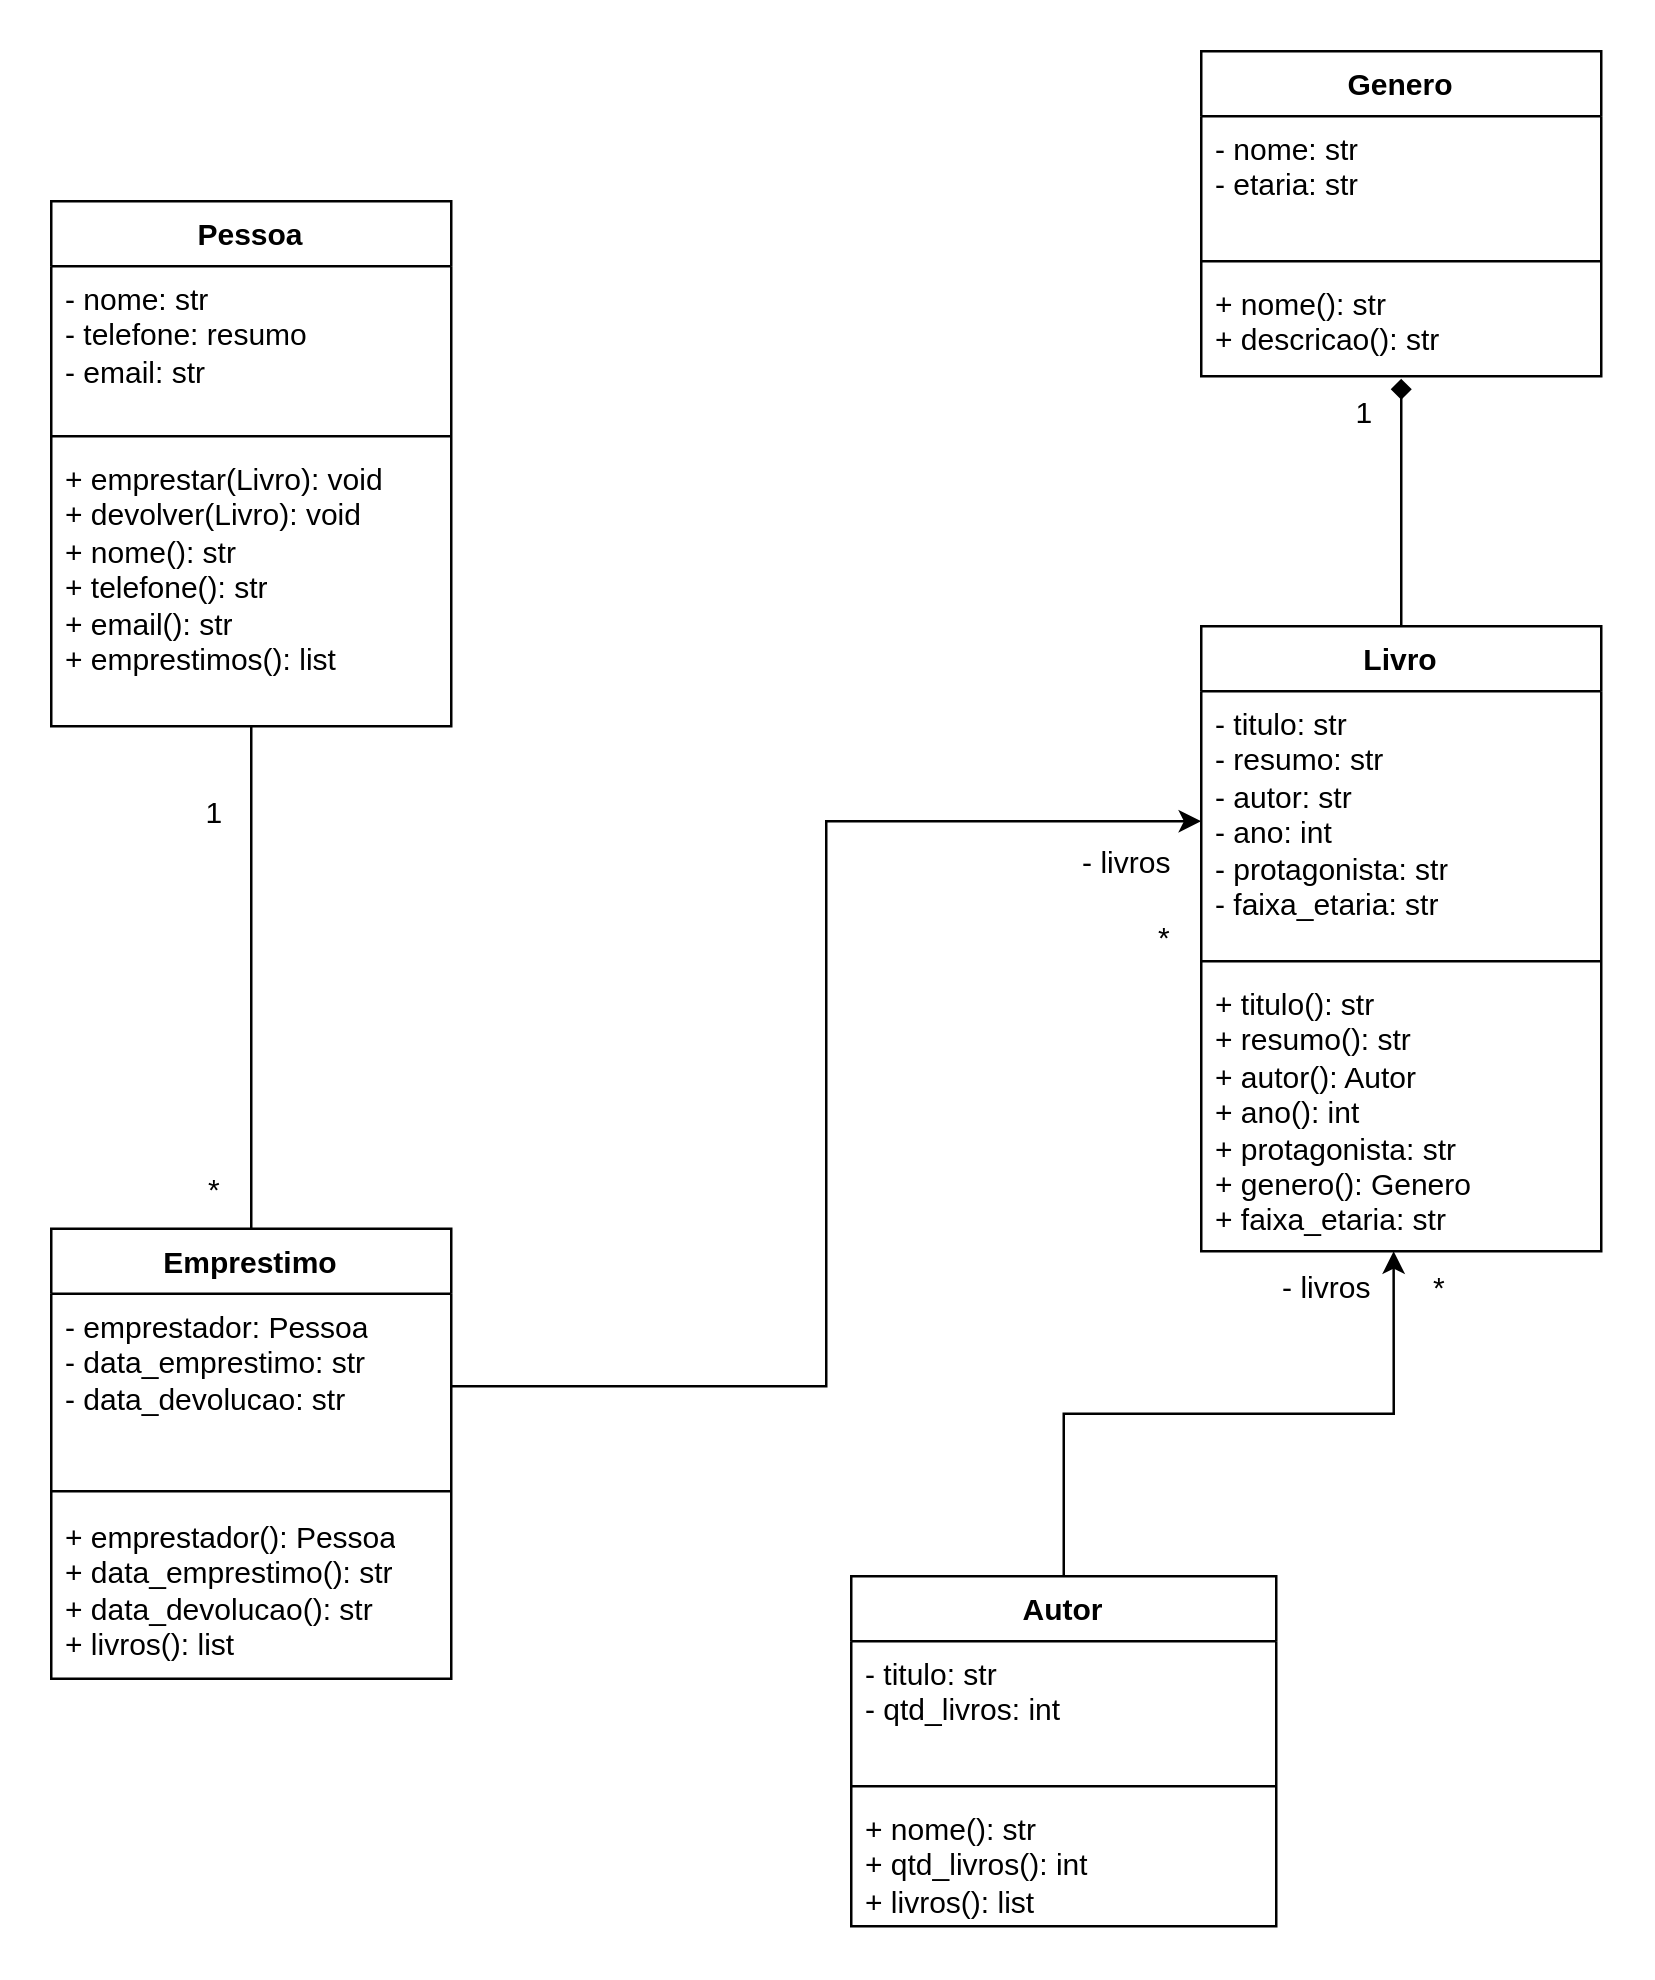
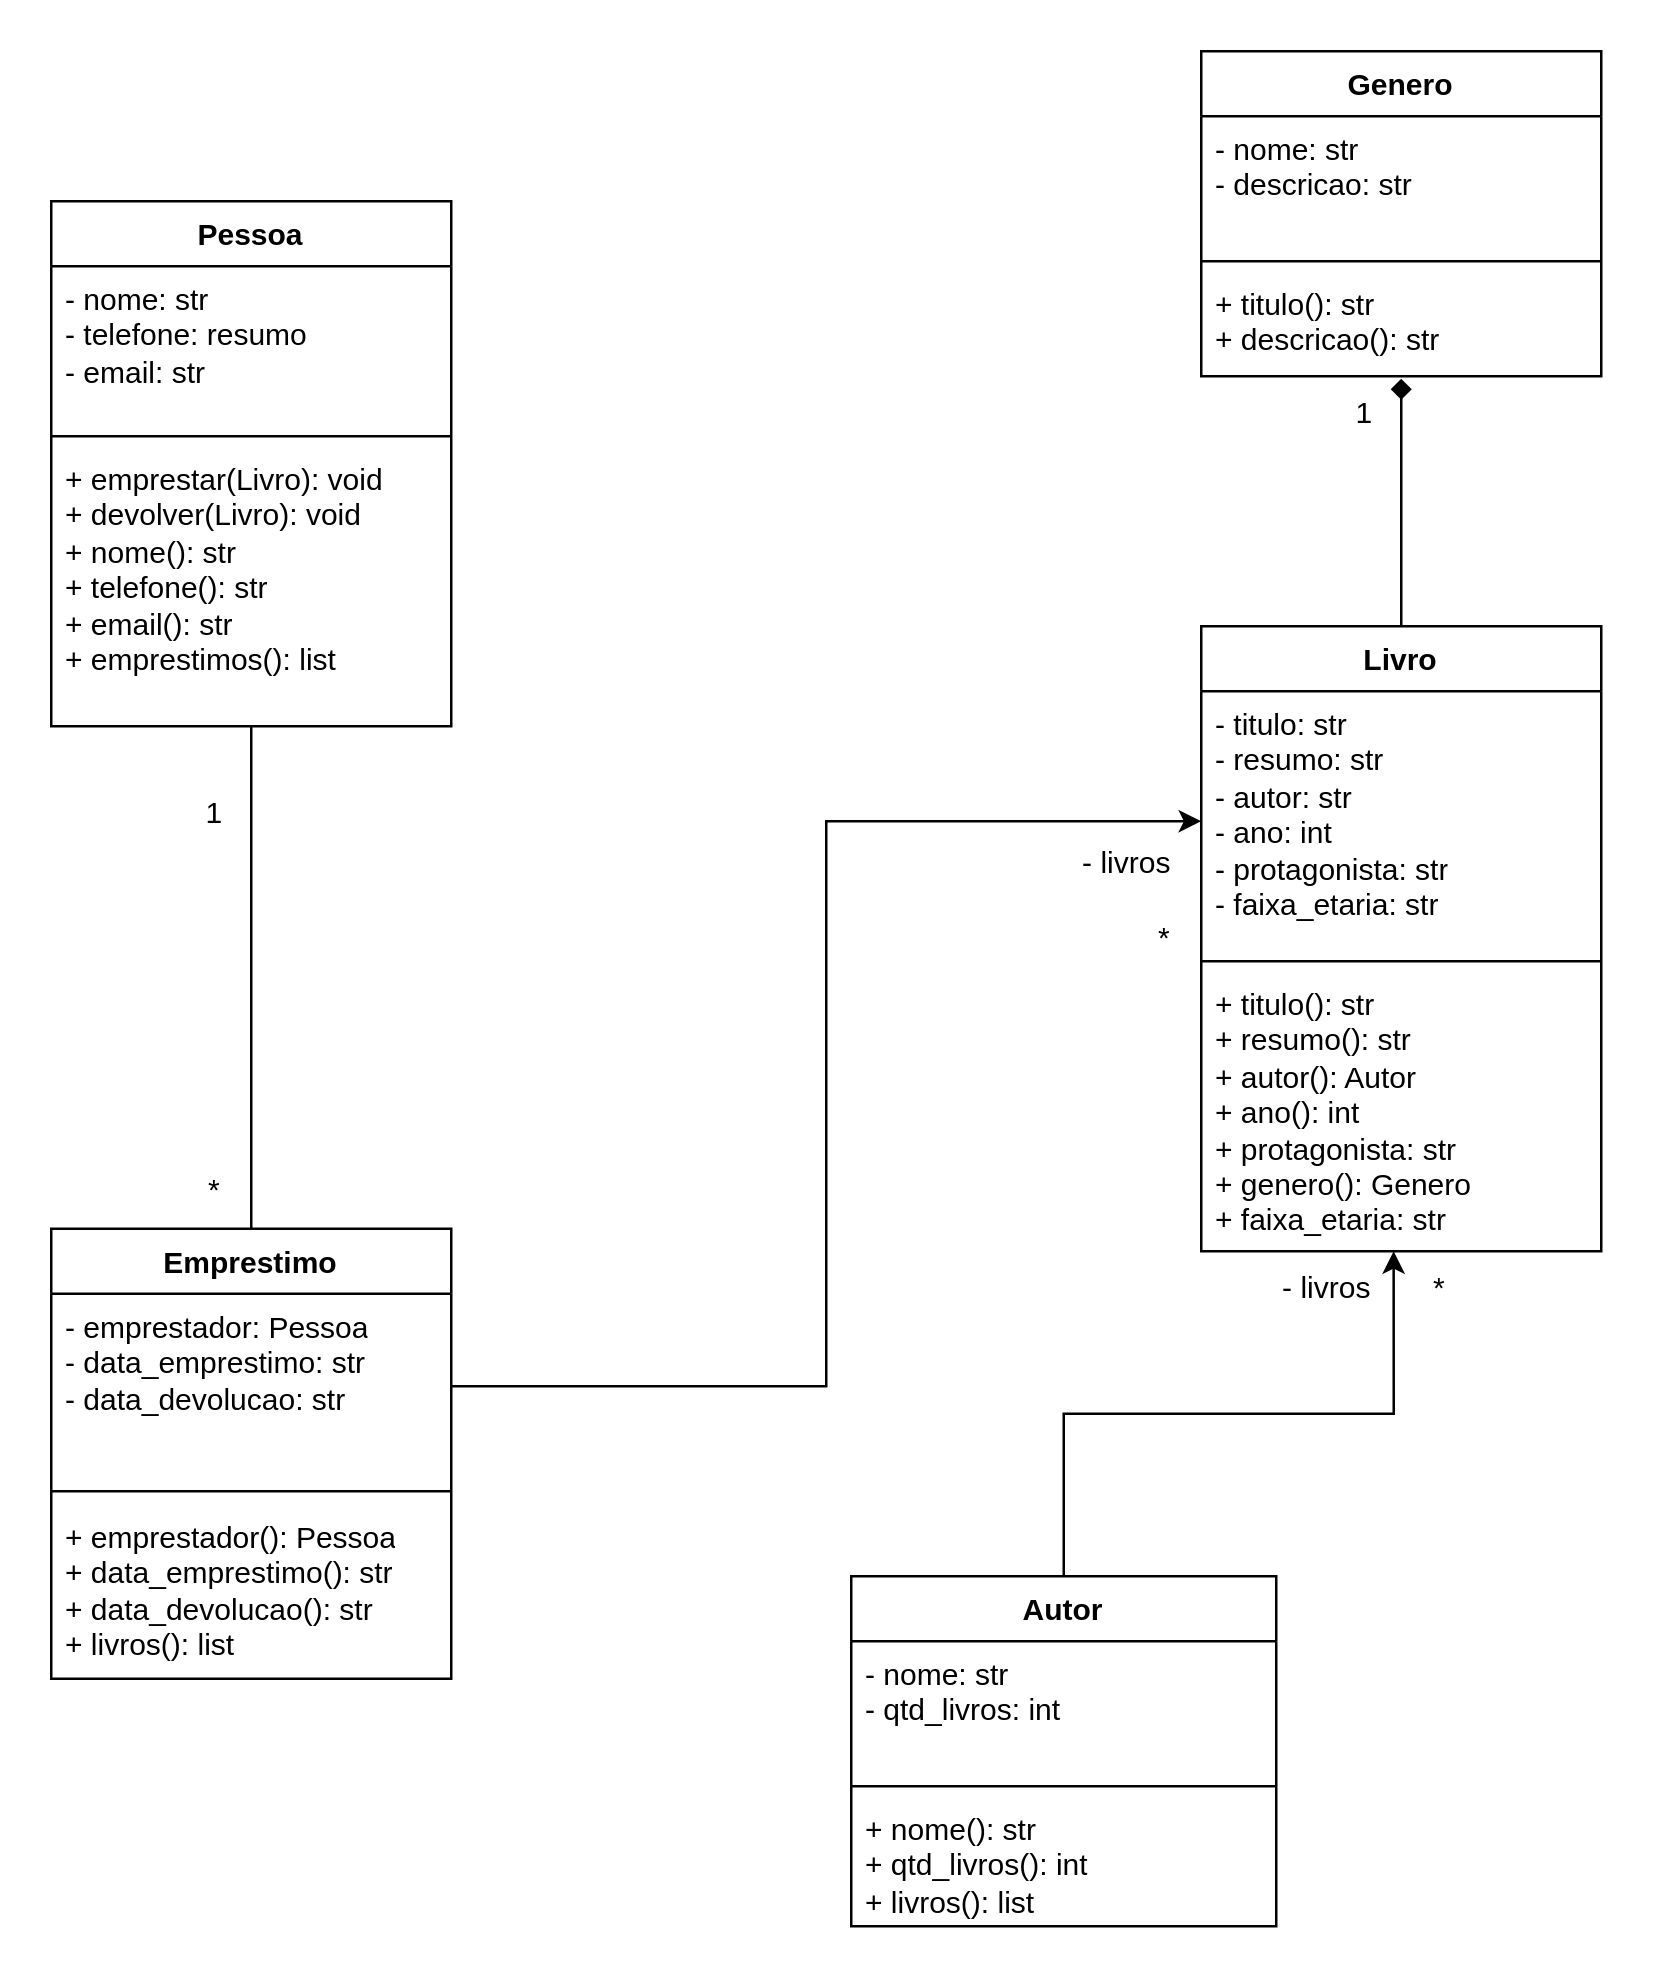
(1310, 170) -> (1335, 170)
(1352, 325) -> (1352, 325)
(986, 1695) -> (986, 1695)
